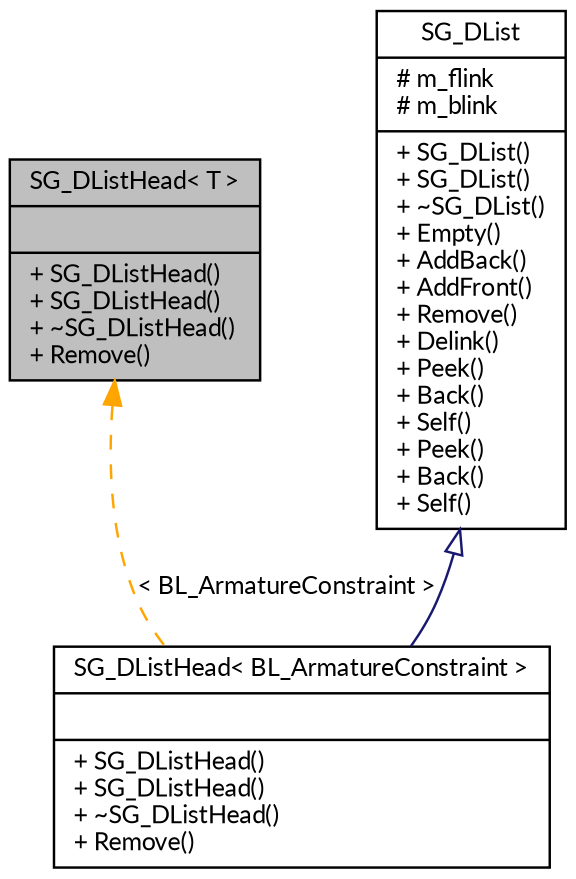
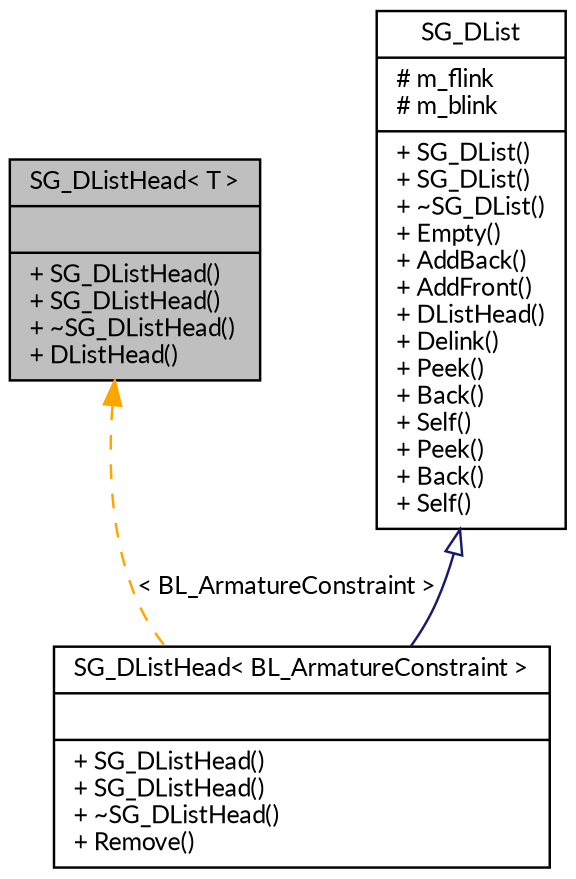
(458, 315) -> (471, 315)
(91, 356) -> (104, 356)
